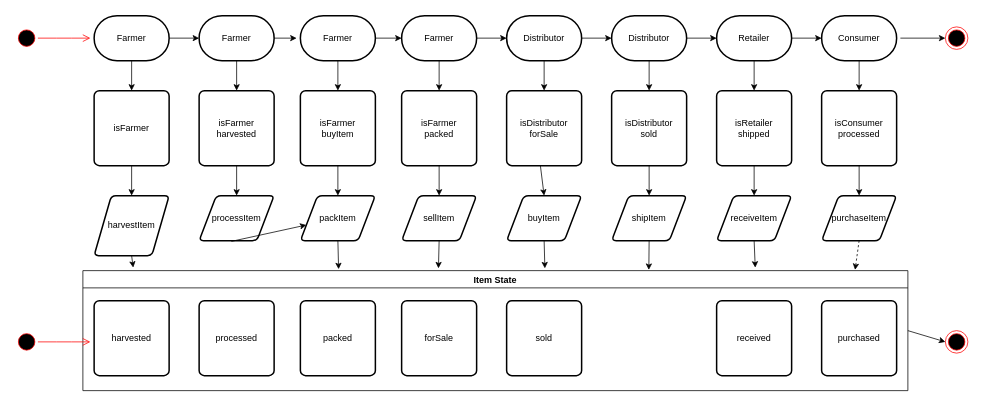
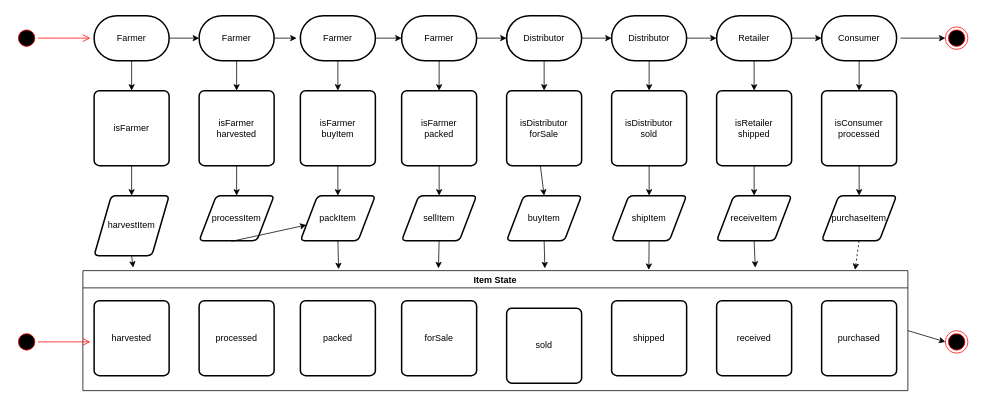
(544, 338) -> (544, 345)
none -> (649, 338)
